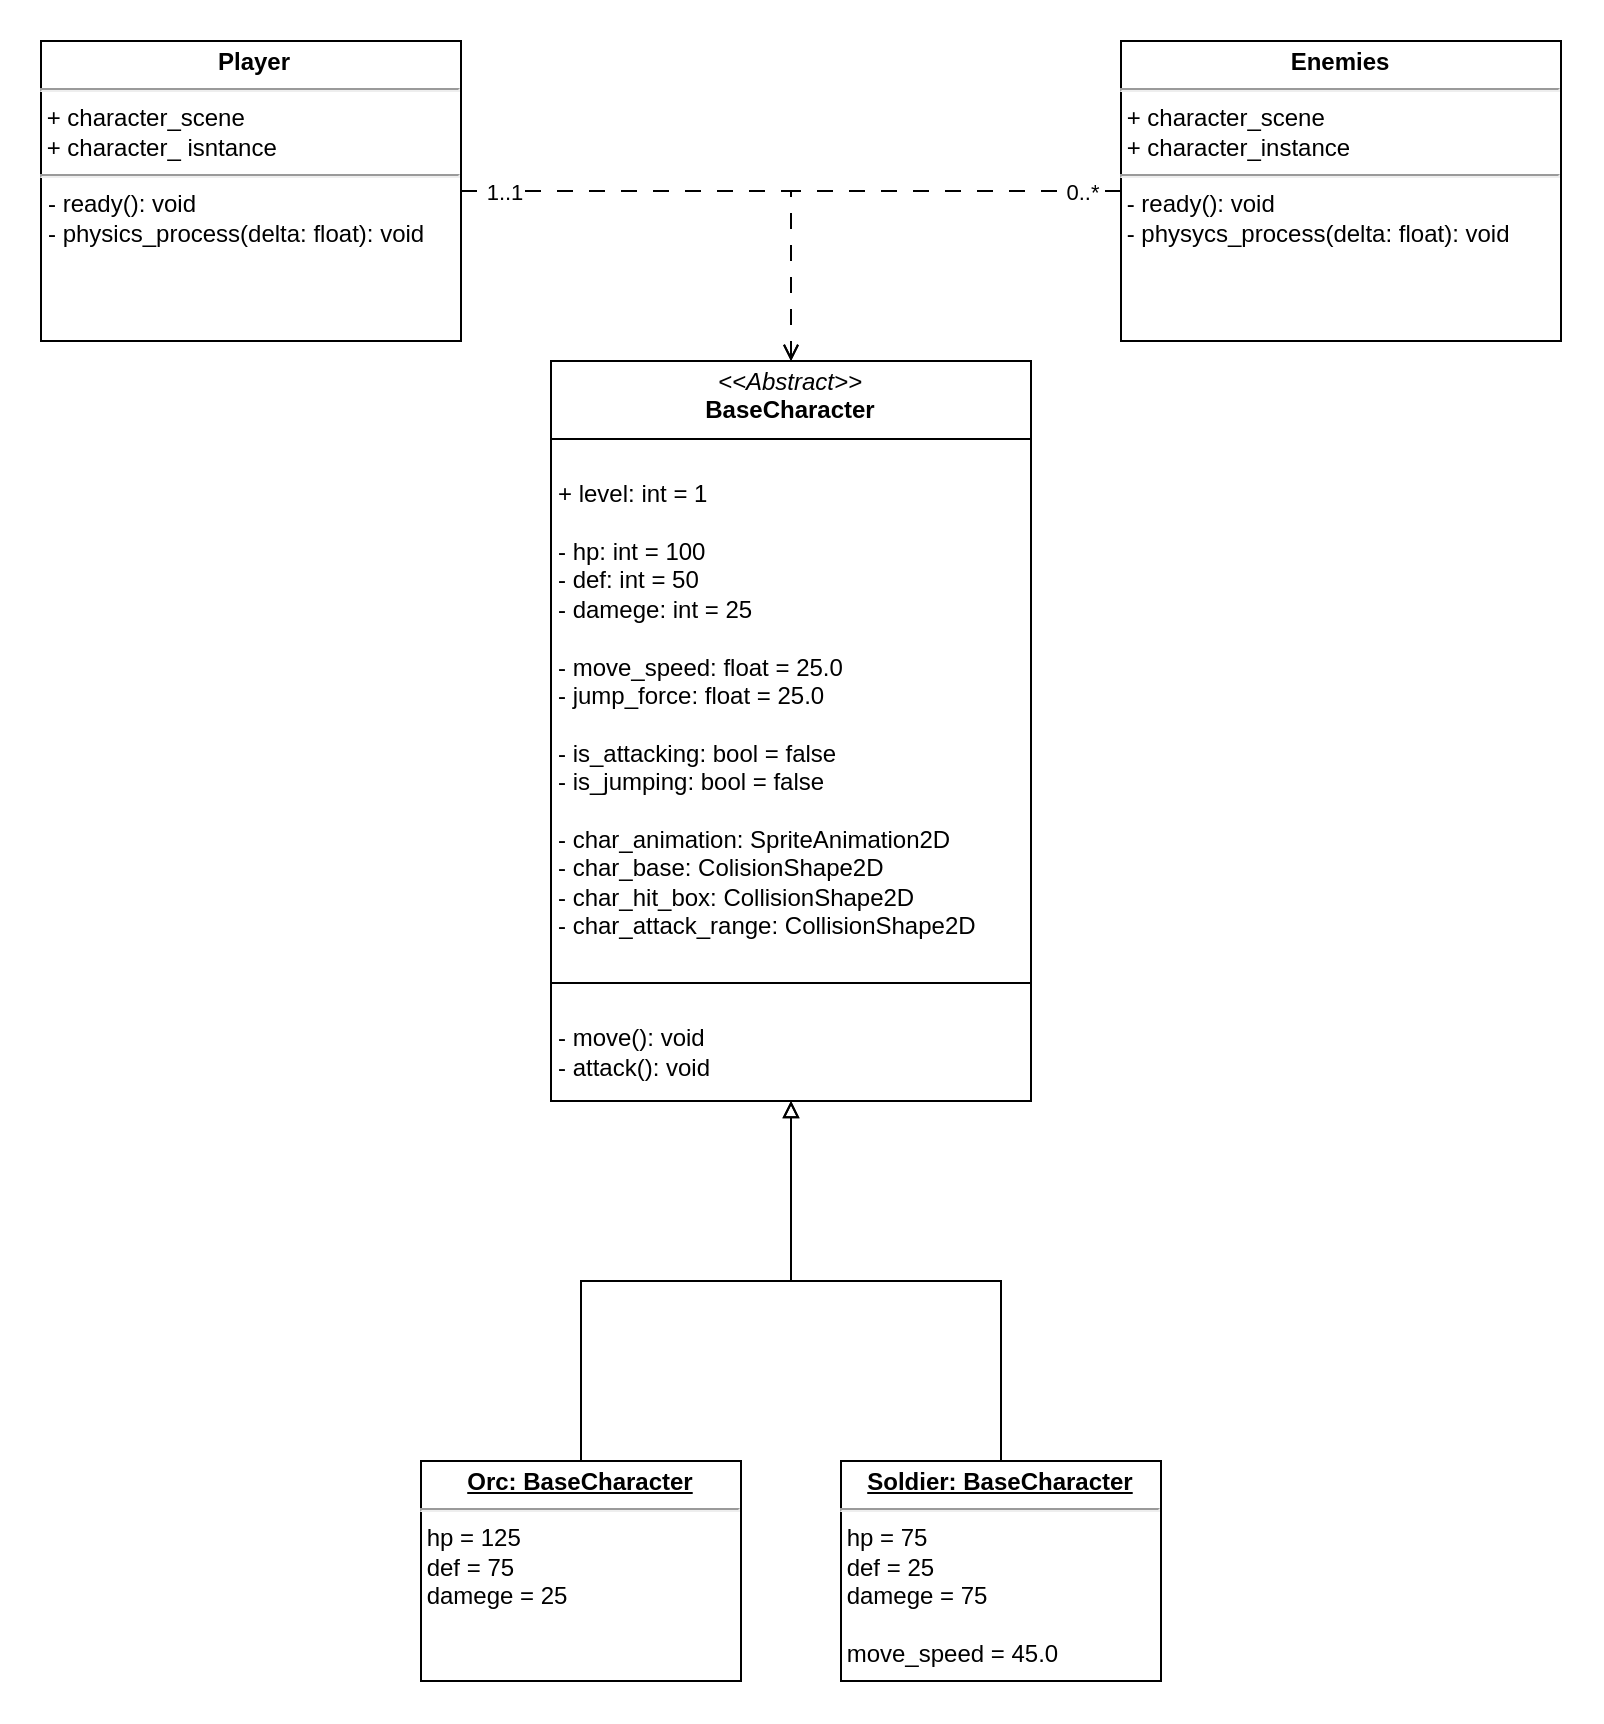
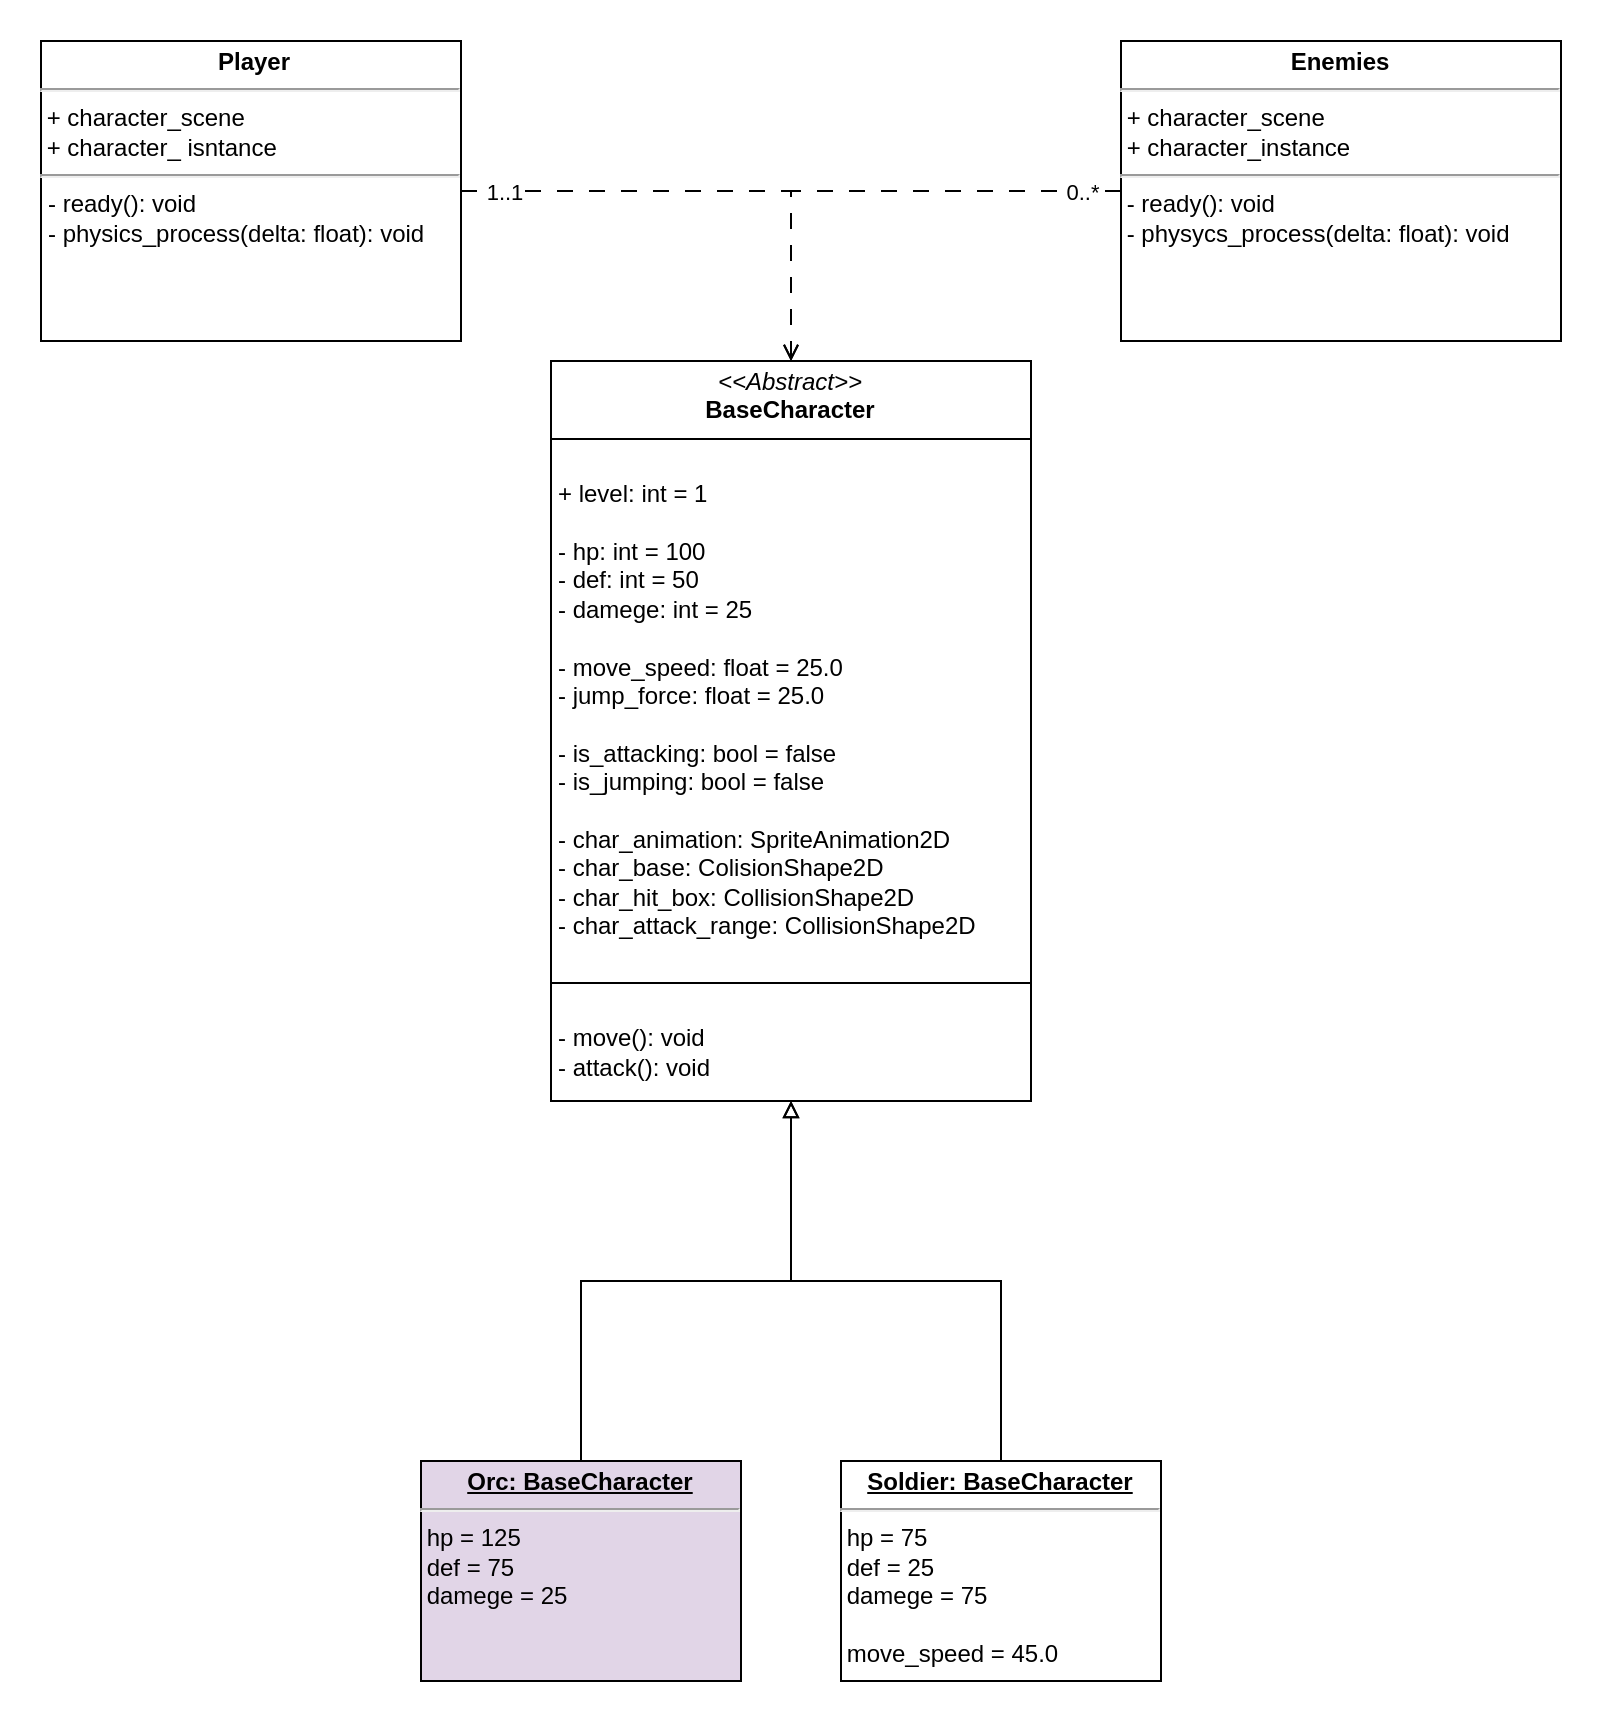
(581, 1571) -> (581, 1571)
